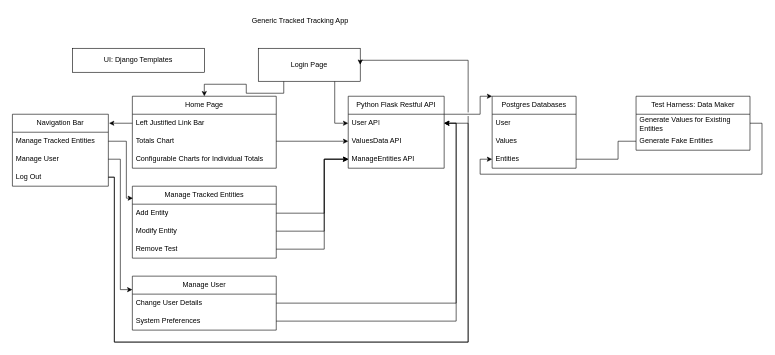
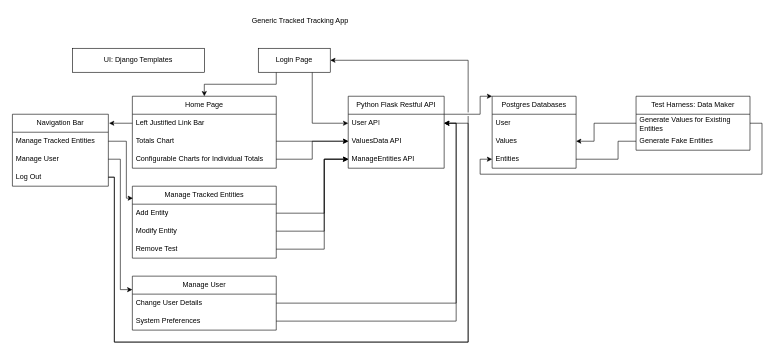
(309, 65) -> (294, 60)
none -> (594, 123)
none -> (303, 159)
